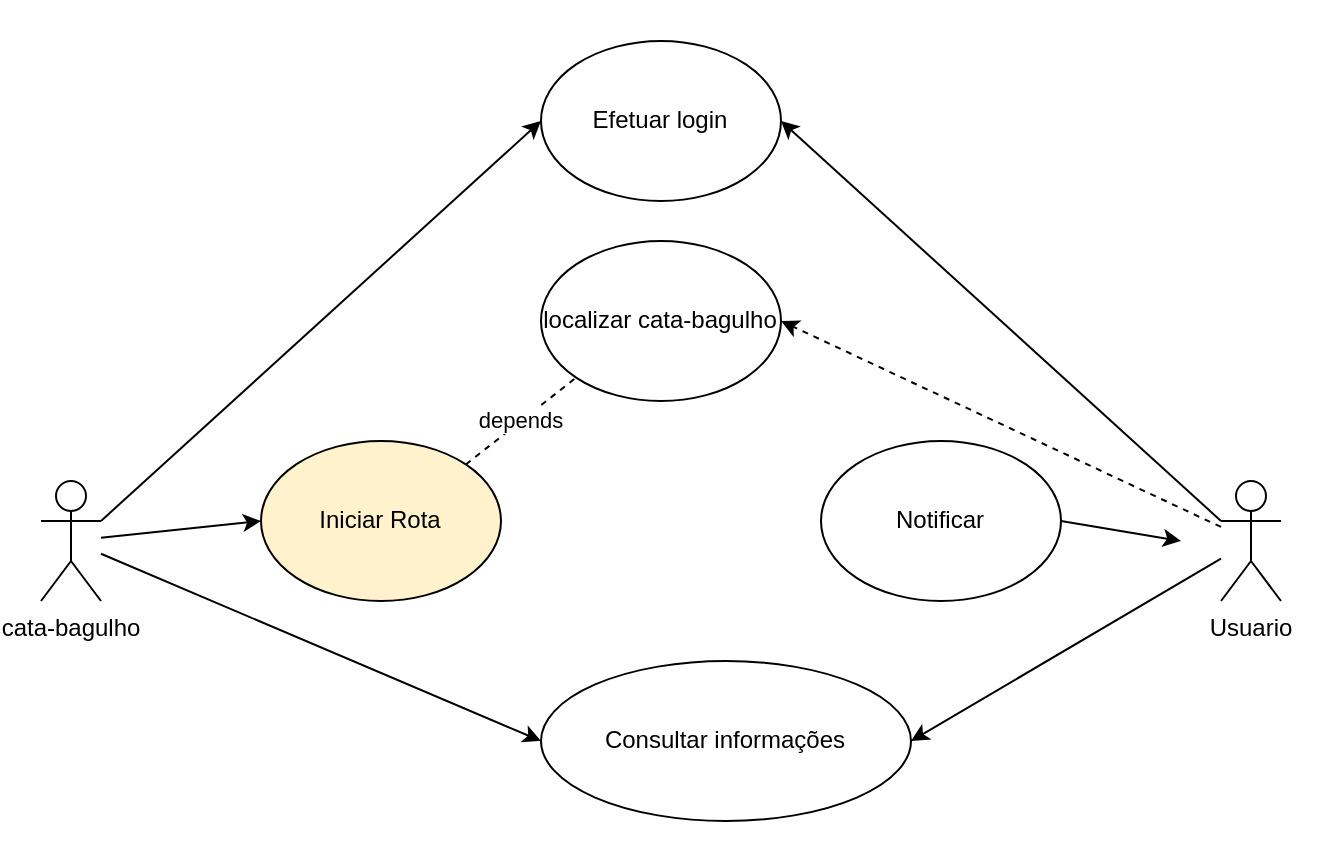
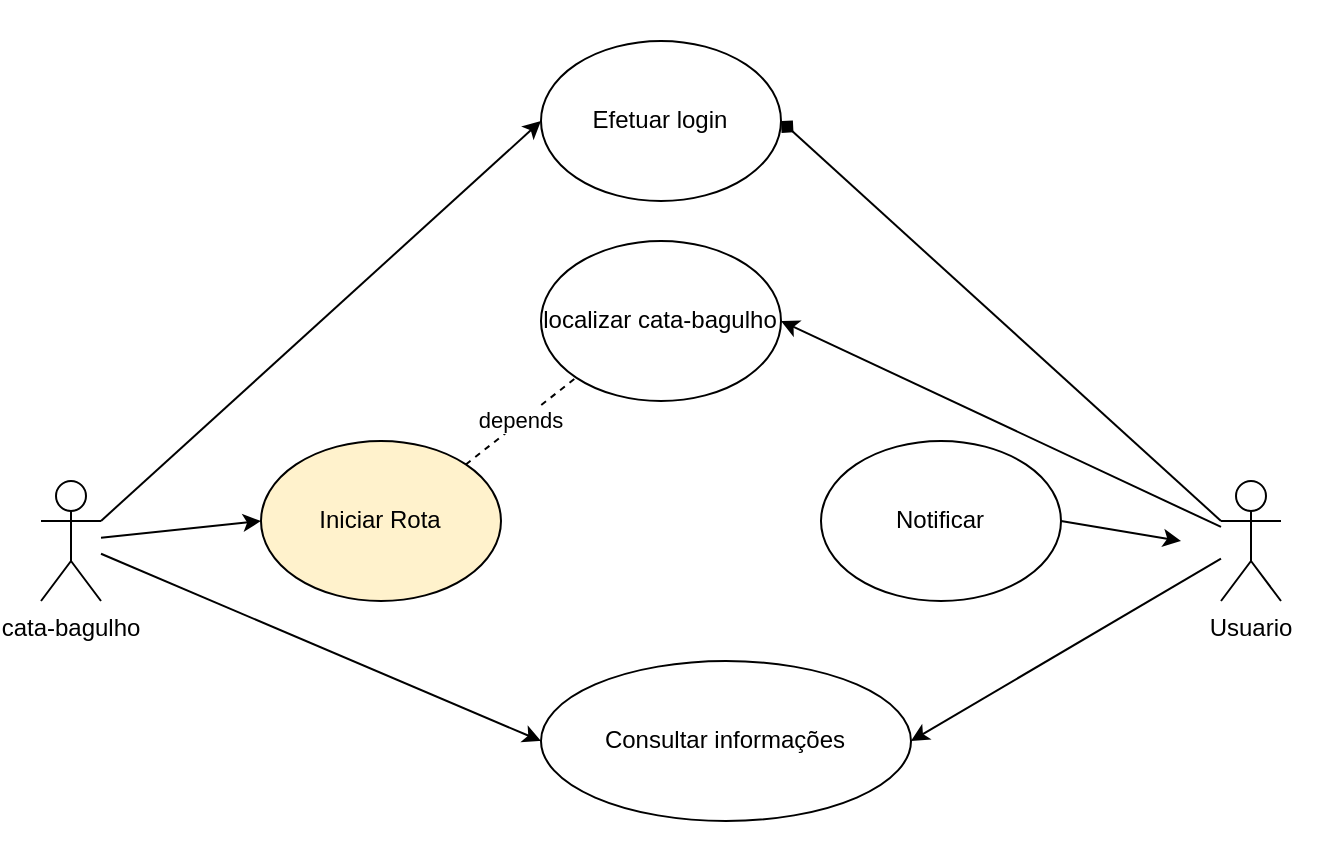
(791, 130) -> (793, 132)
(1006, 426) -> (1006, 426)
